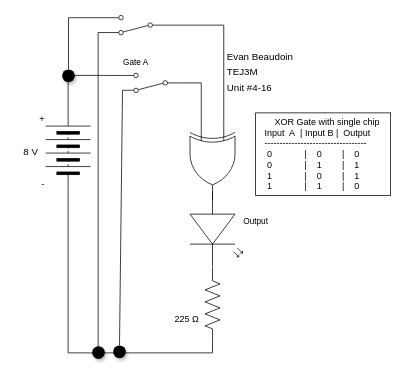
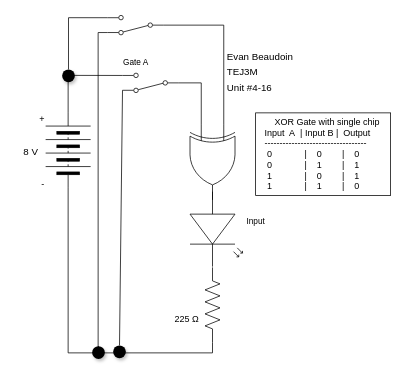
(256, 222) -> (256, 222)
